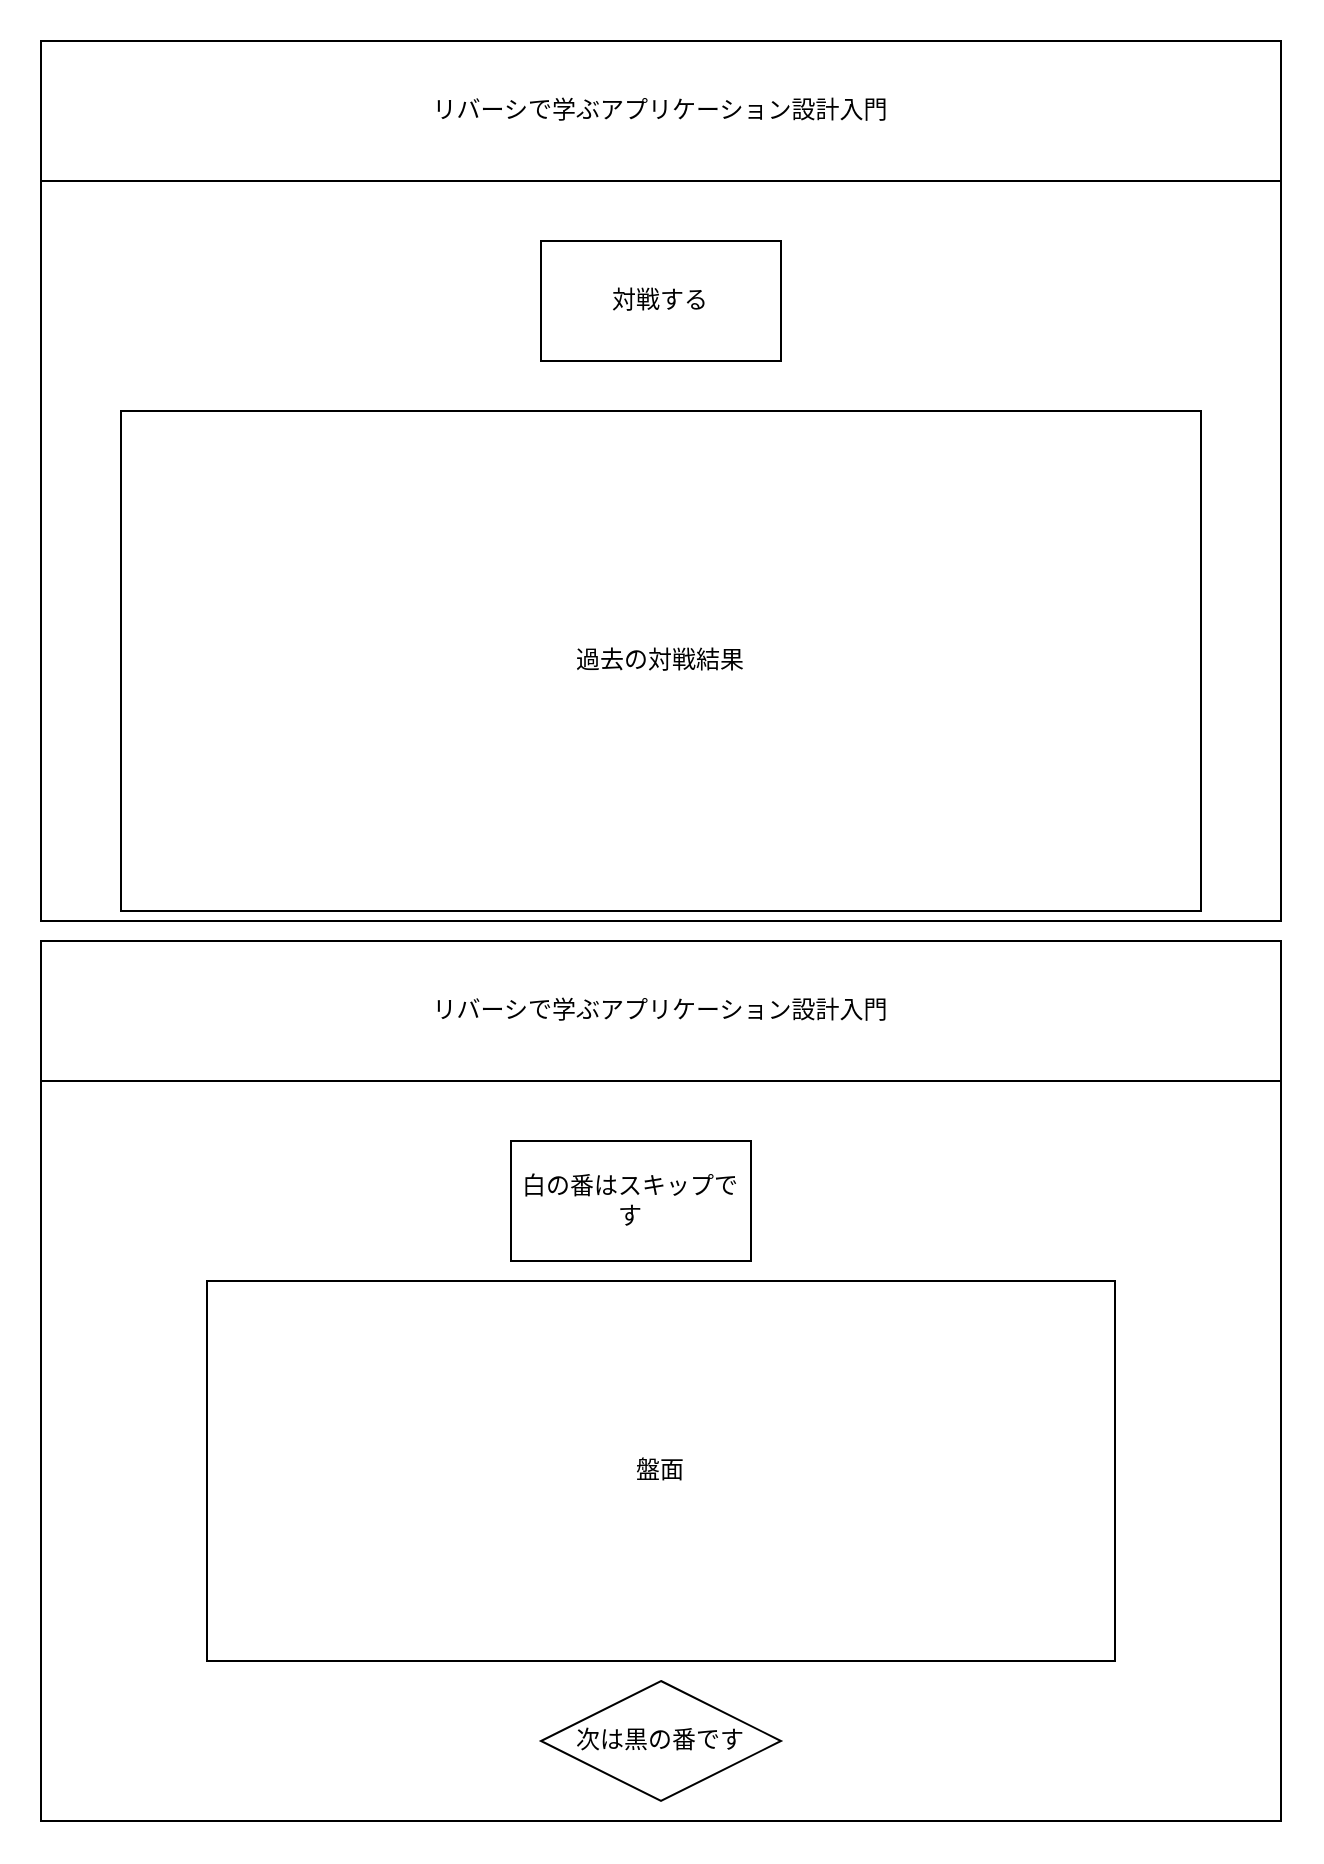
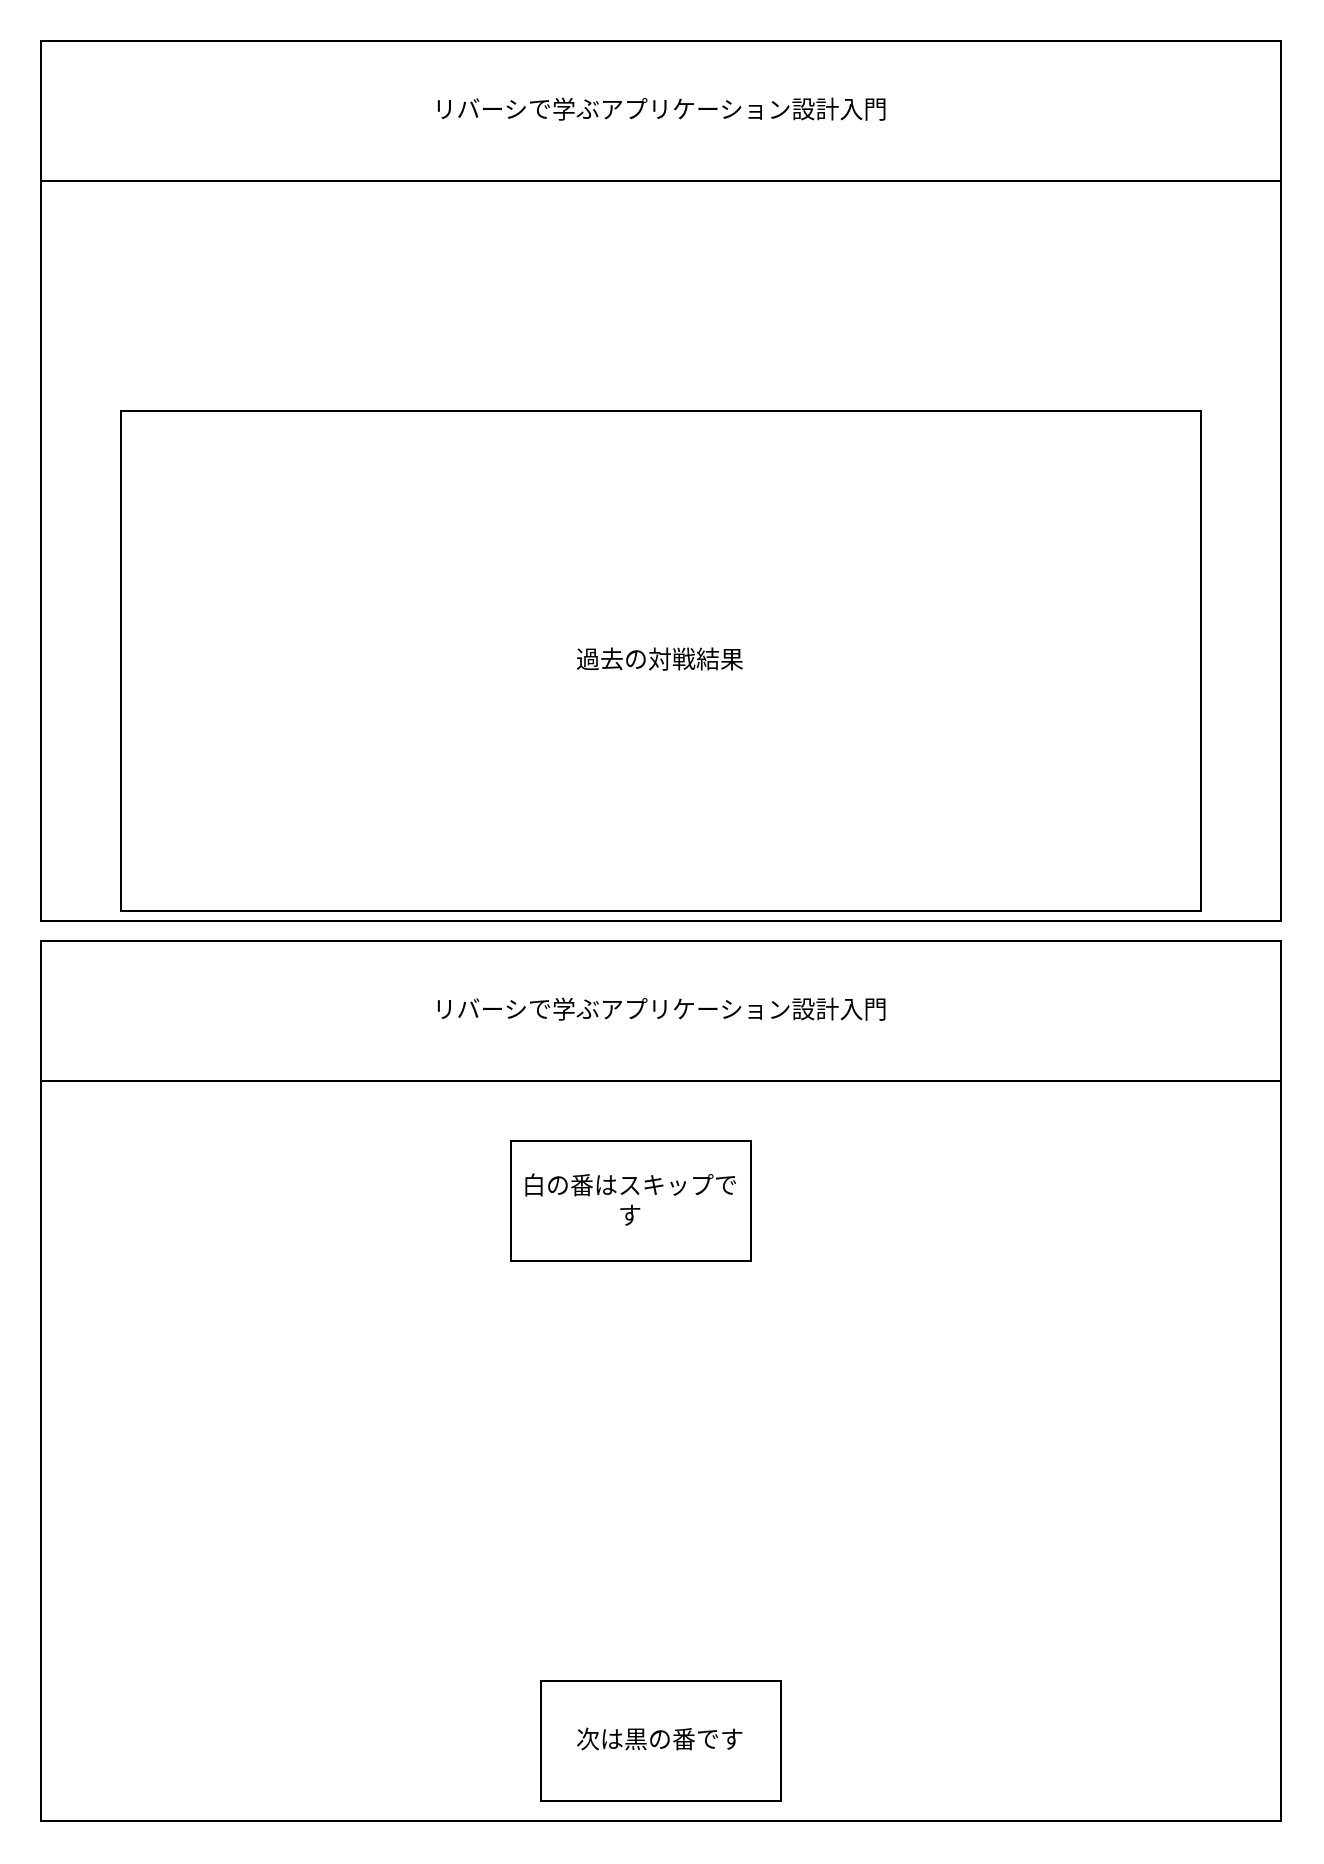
(661, 301) -> none
(661, 1471) -> none
(661, 1741) -> (661, 1741)
